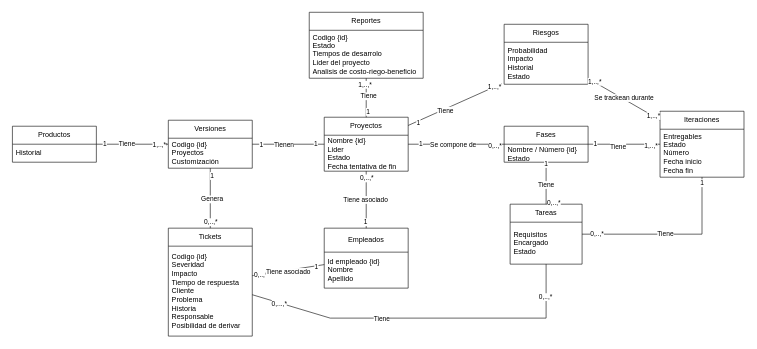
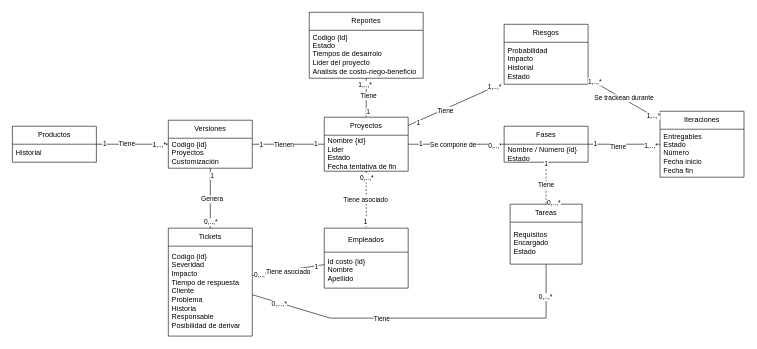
(546, 181) -> (546, 181)
(366, 197) -> (366, 197)
(666, 234) -> none
(356, 270) -> (351, 270)
